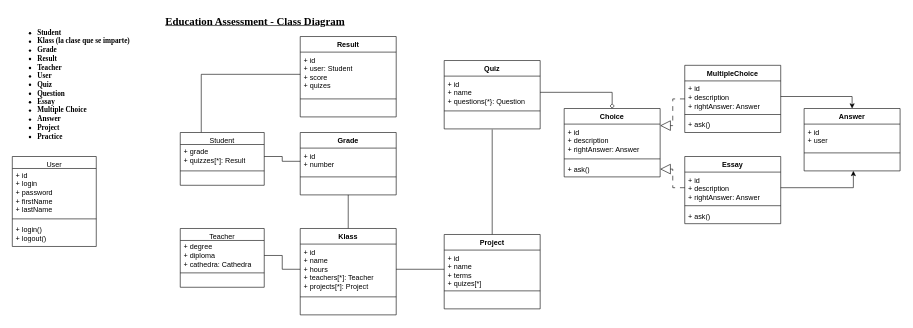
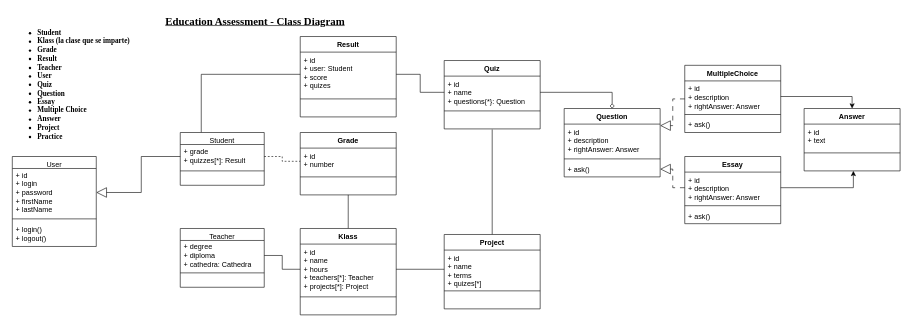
none -> (420, 83)
(612, 117) -> (612, 117)
(819, 137) -> (819, 137)
(282, 159) -> (282, 159)
none -> (141, 172)
